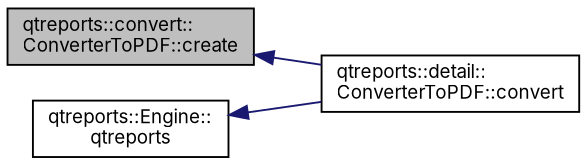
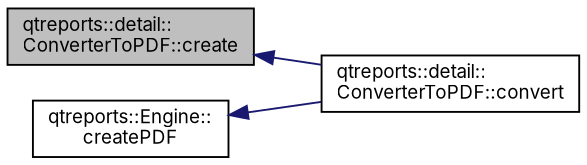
(131, 37) -> (131, 37)
(131, 129) -> (131, 129)
